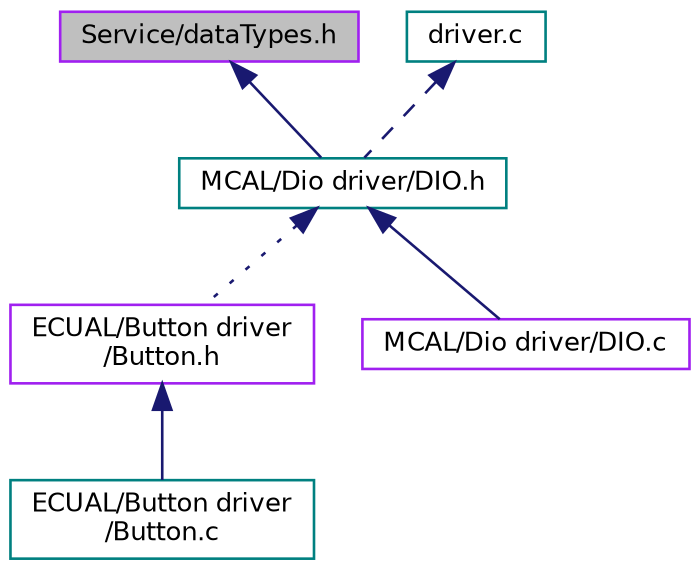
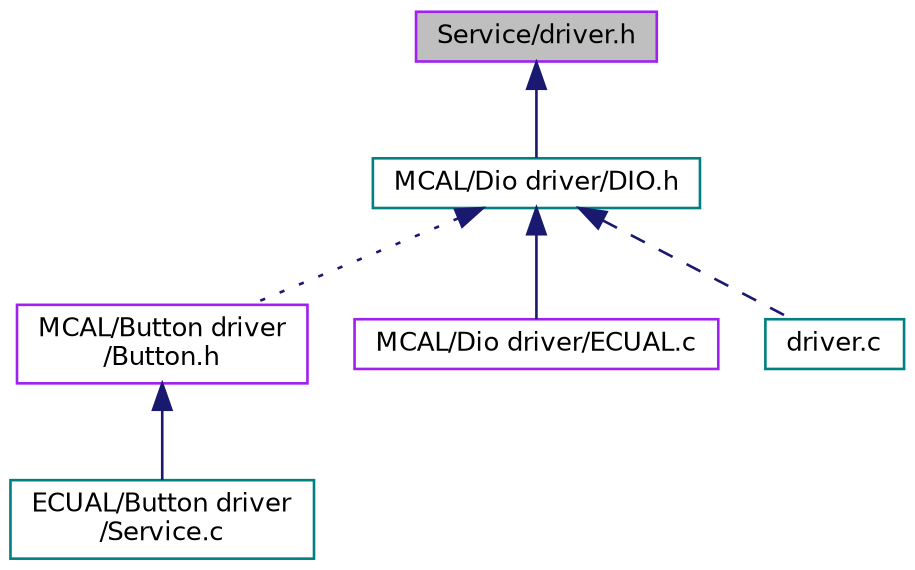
(209, 37) -> (536, 37)
(400, 120) -> (698, 270)
(162, 344) -> (162, 344)
(526, 344) -> (536, 344)
(162, 519) -> (162, 519)
